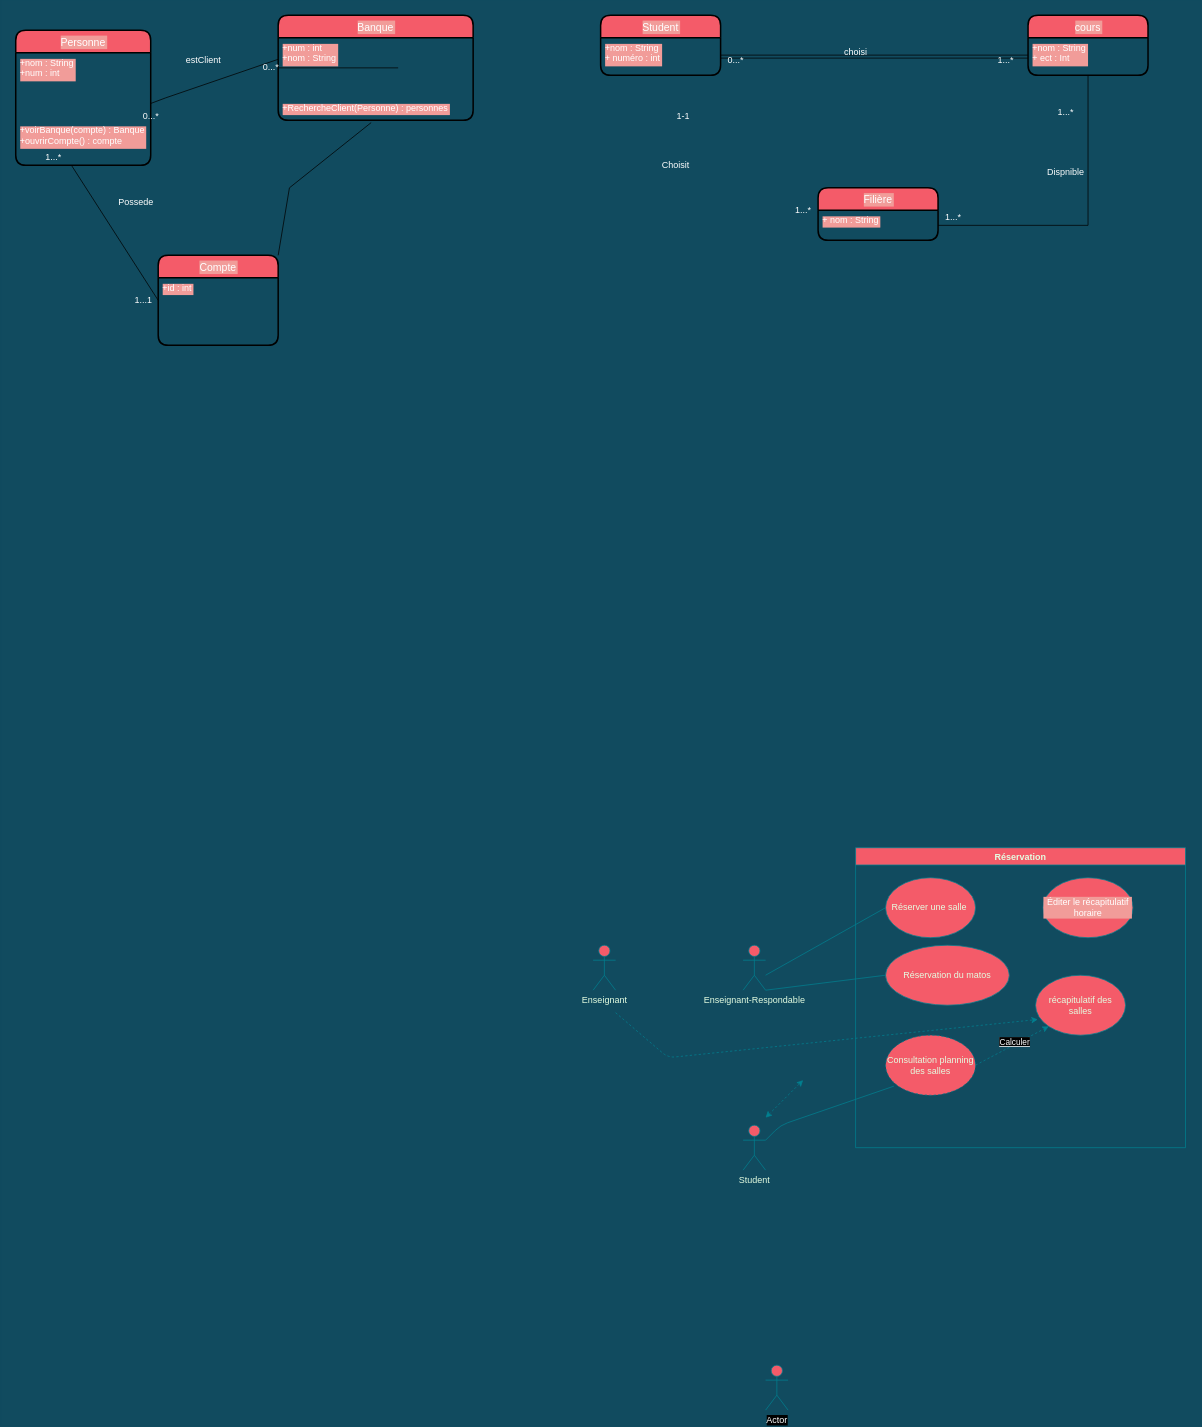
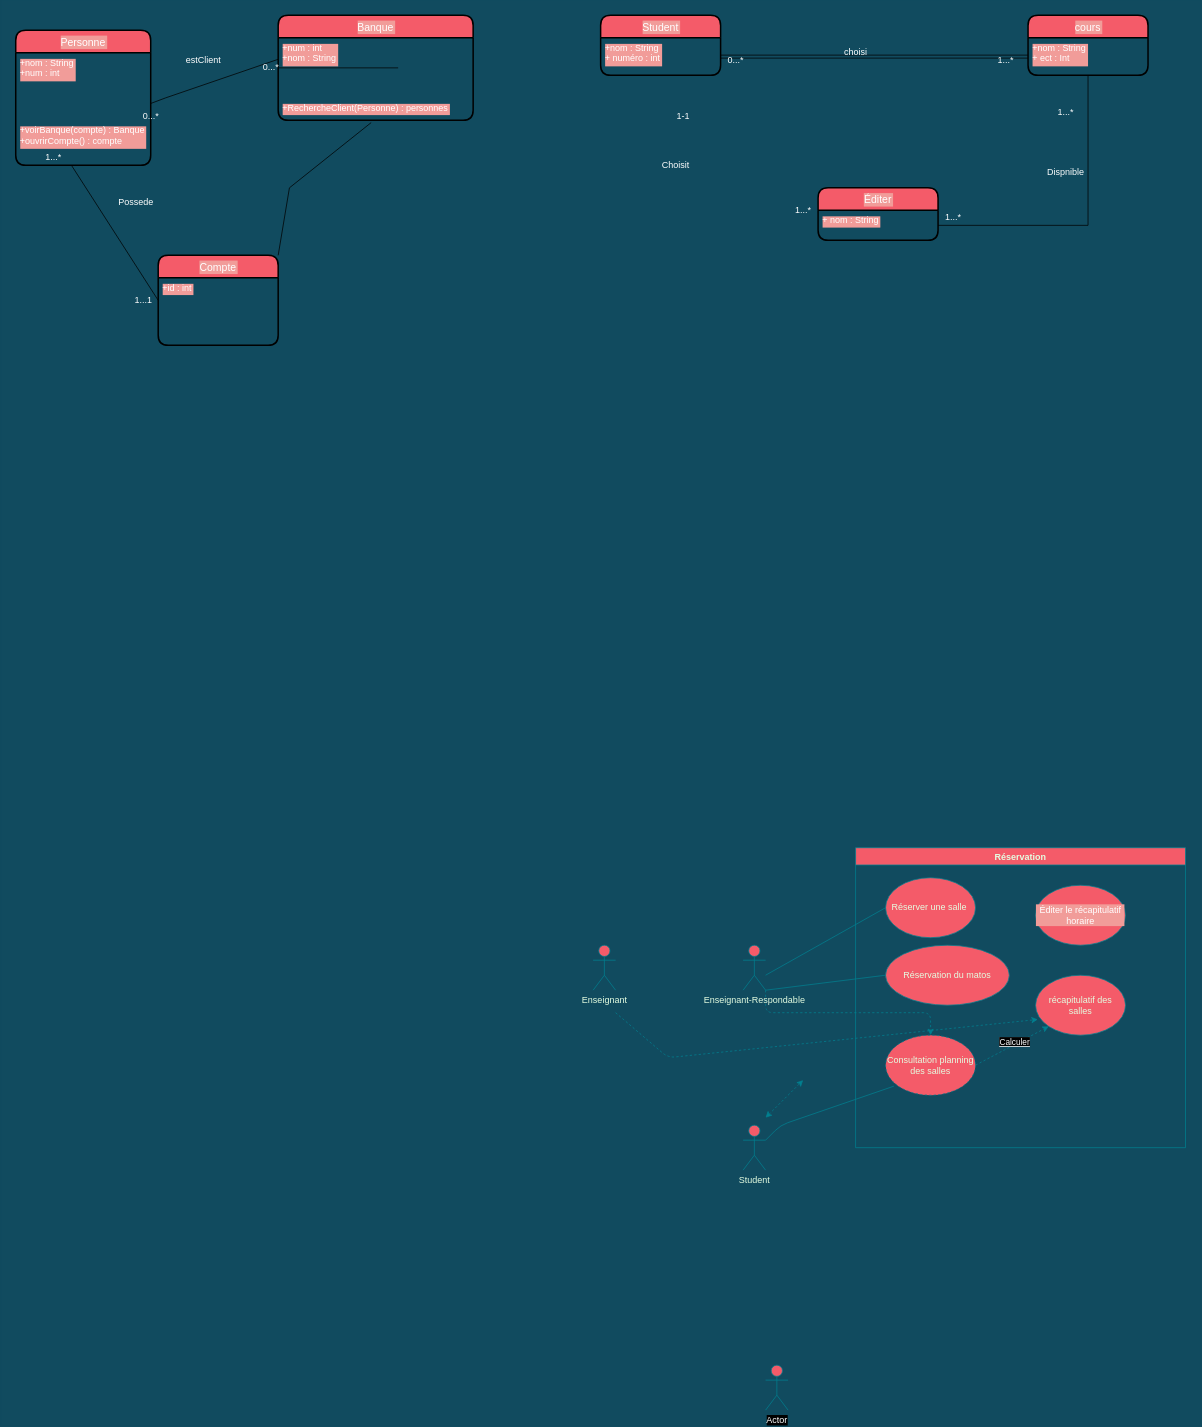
(878, 200) -> (878, 200)
(1088, 908) -> (1080, 915)
none -> (845, 1013)
